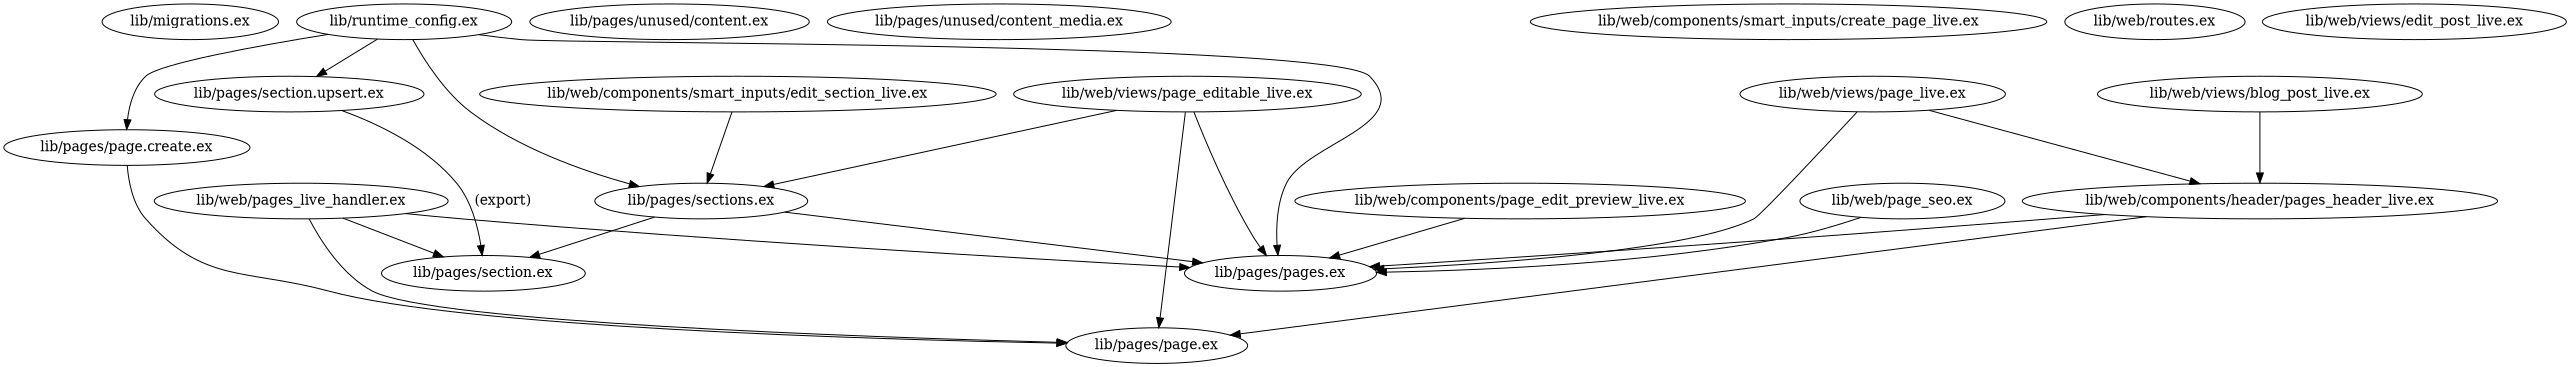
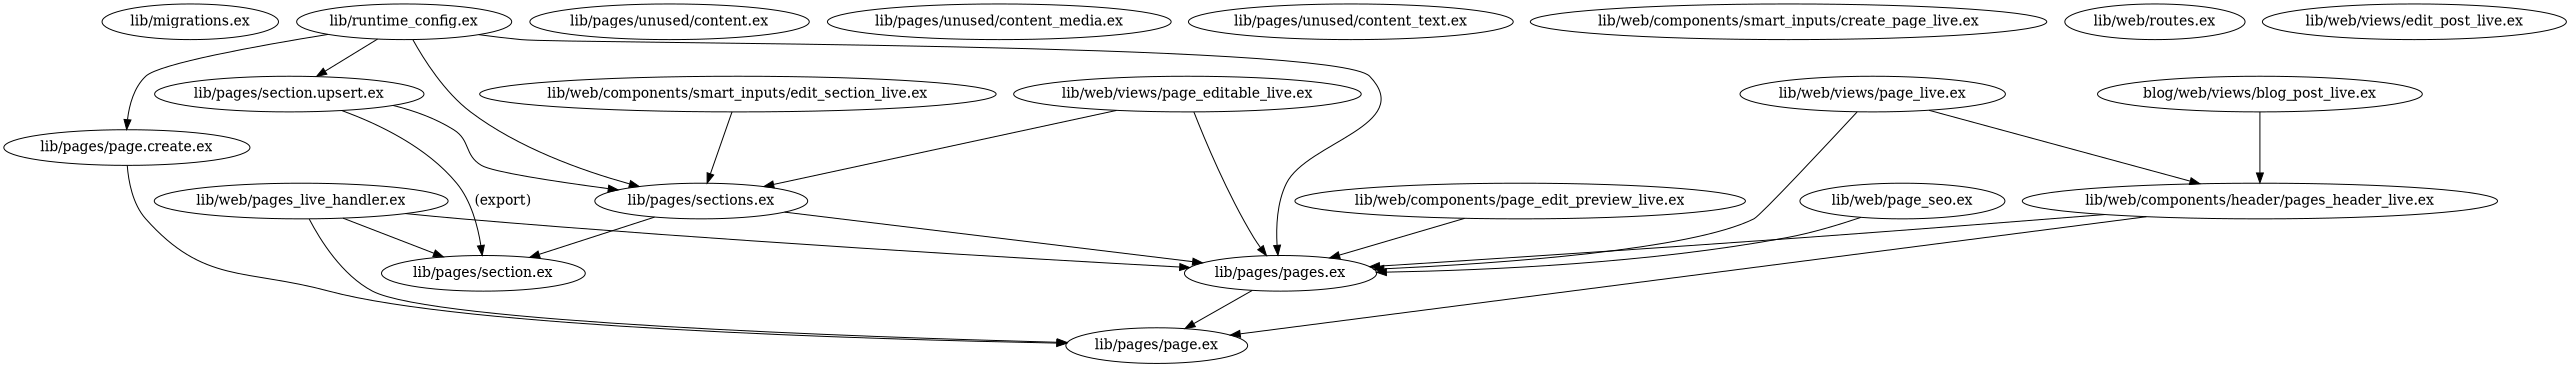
none -> (1351, 22)
(2260, 94) -> (2260, 94)
none -> (490, 168)
(1173, 215) -> (1223, 307)
